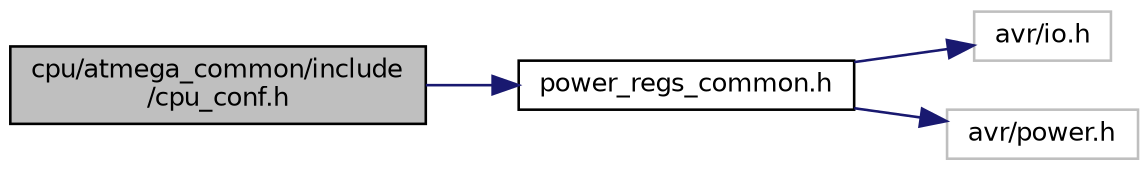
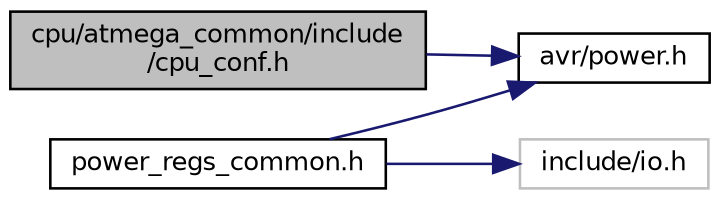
(1043, 36) -> (614, 164)
(459, 85) -> (459, 55)
(1043, 134) -> (614, 58)
